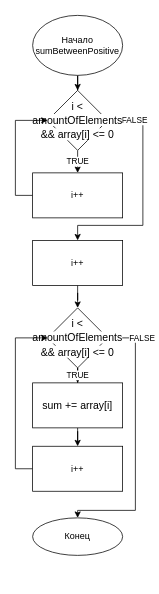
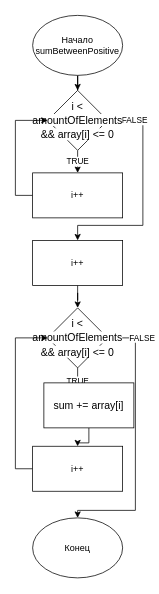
(78, 405) -> (89, 405)
(78, 537) -> (78, 548)
